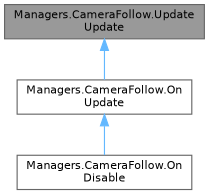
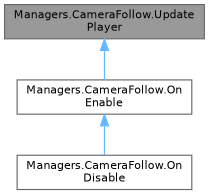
(104, 22) -> (104, 22)
(104, 97) -> (104, 97)
